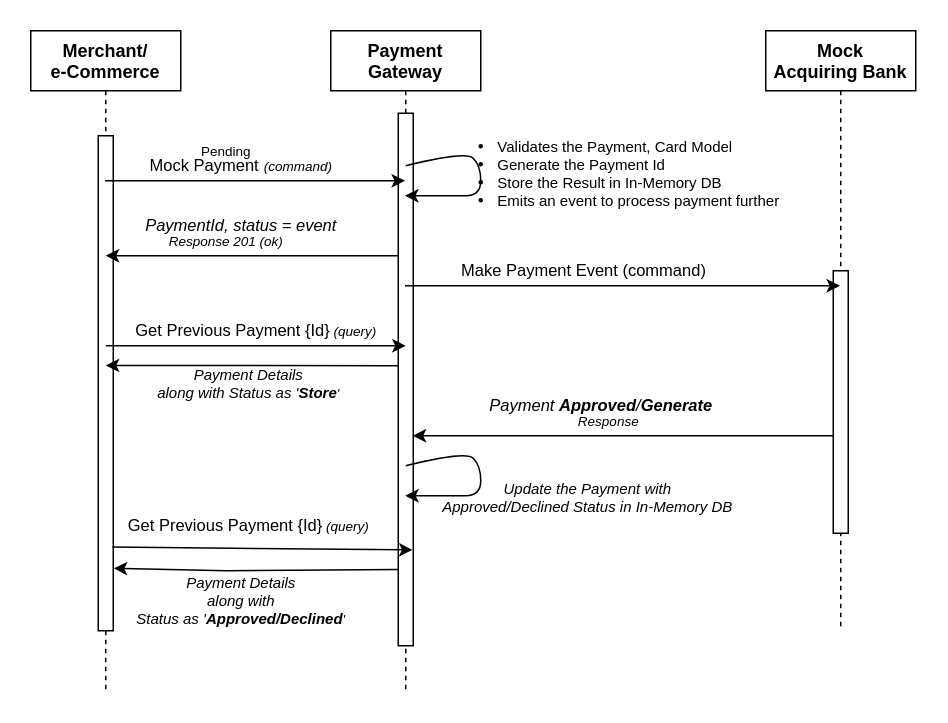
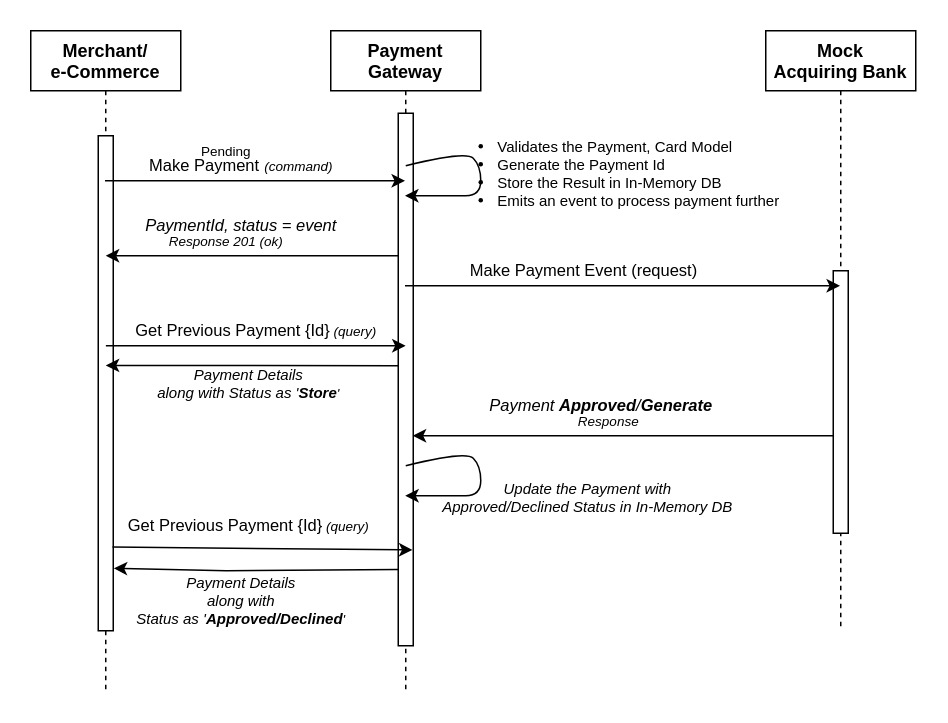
(242, 166) -> (242, 166)
(587, 271) -> (587, 271)
